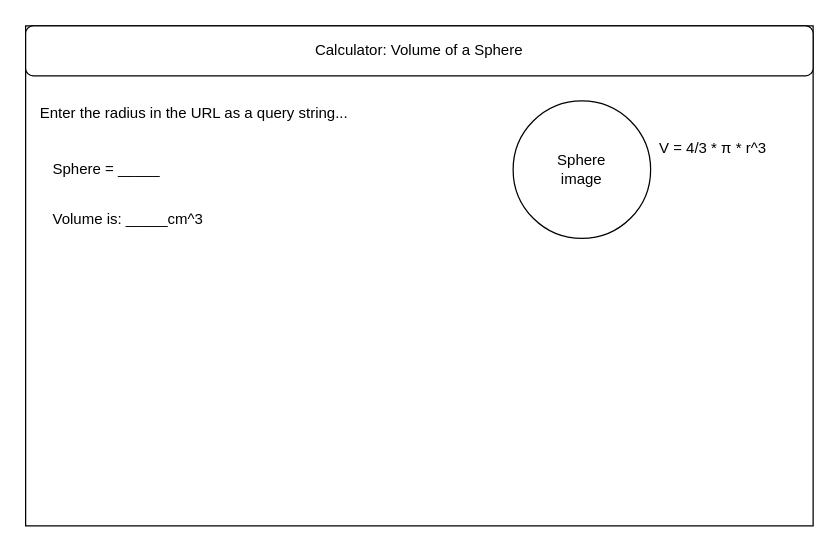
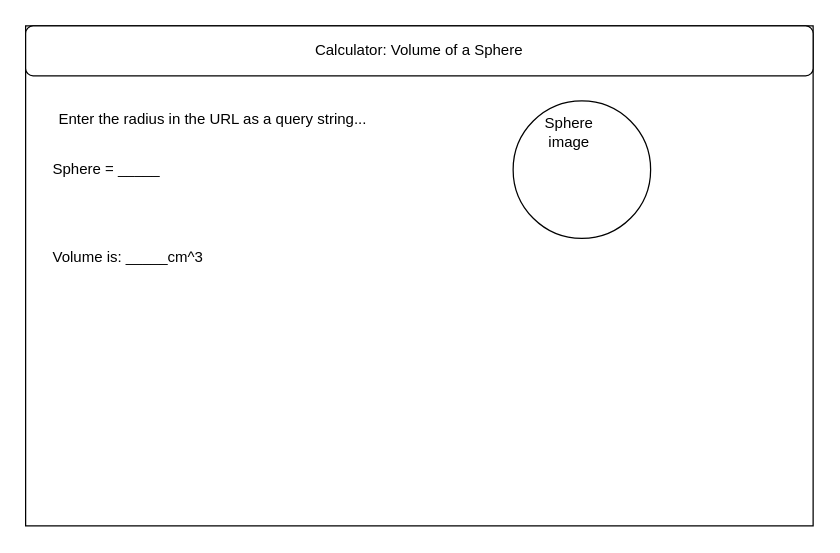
(194, 113) -> (213, 119)
(713, 157) -> none
(582, 169) -> (569, 132)
(213, 219) -> (213, 257)
